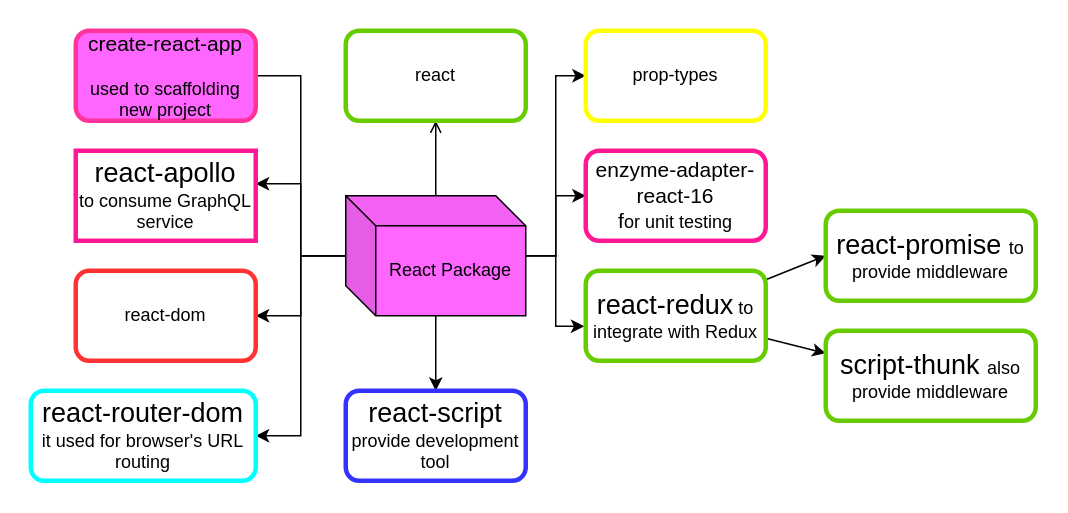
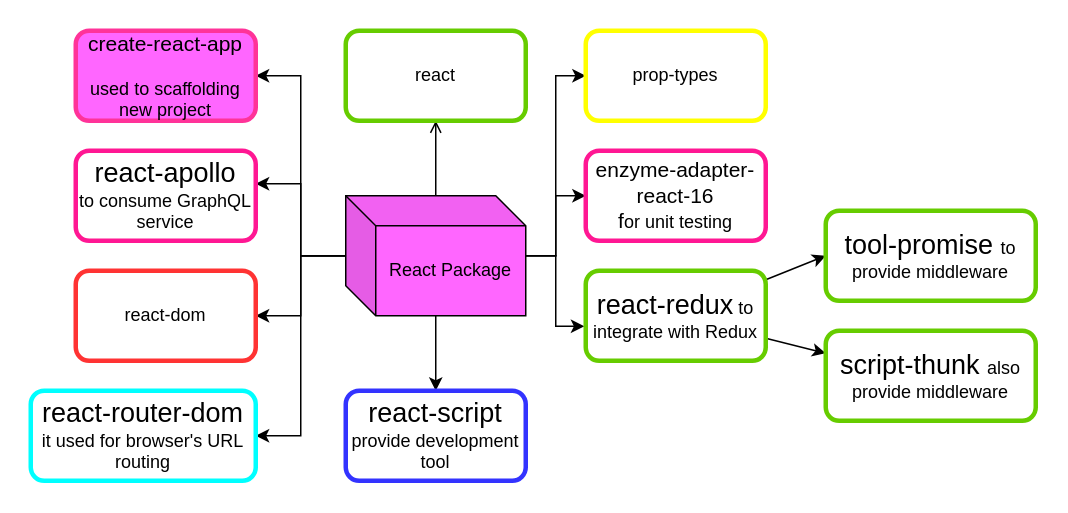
(262, 76) -> (267, 76)
(166, 196) -> (166, 196)
(931, 256) -> (931, 256)
